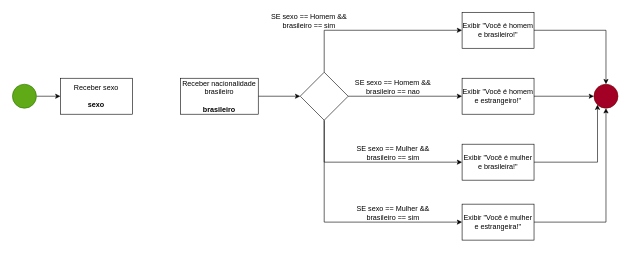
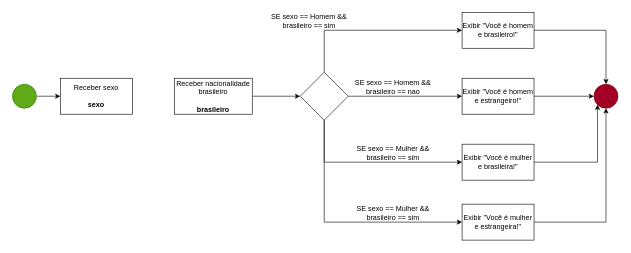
(219, 96) -> (213, 96)
